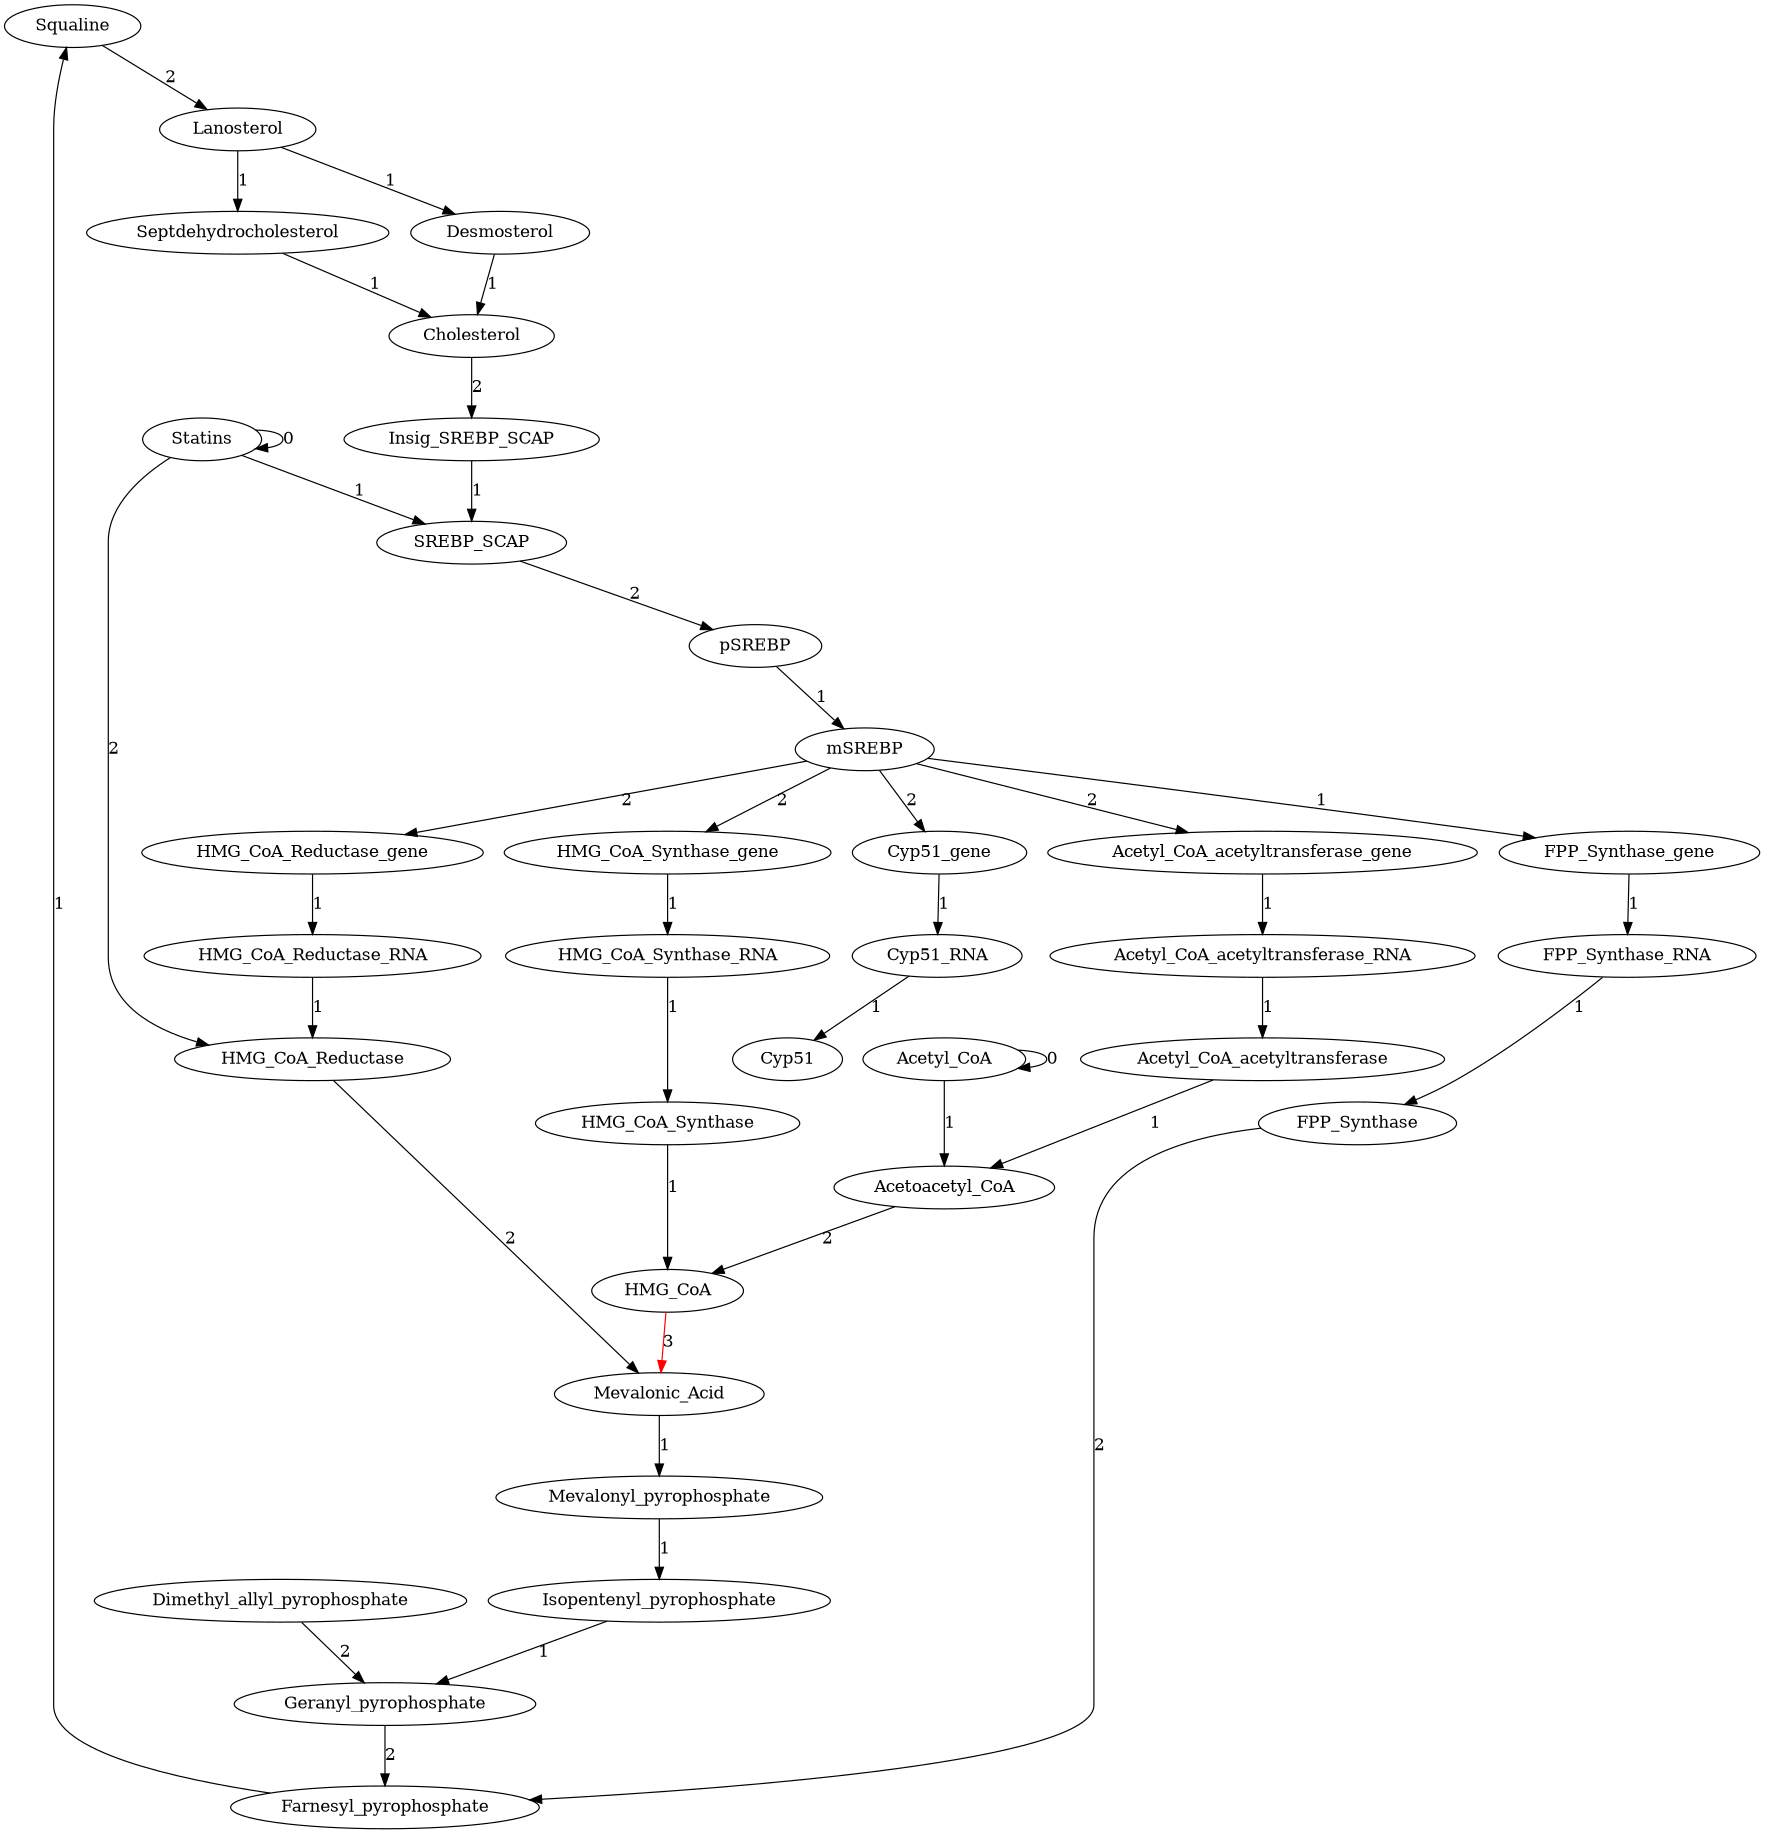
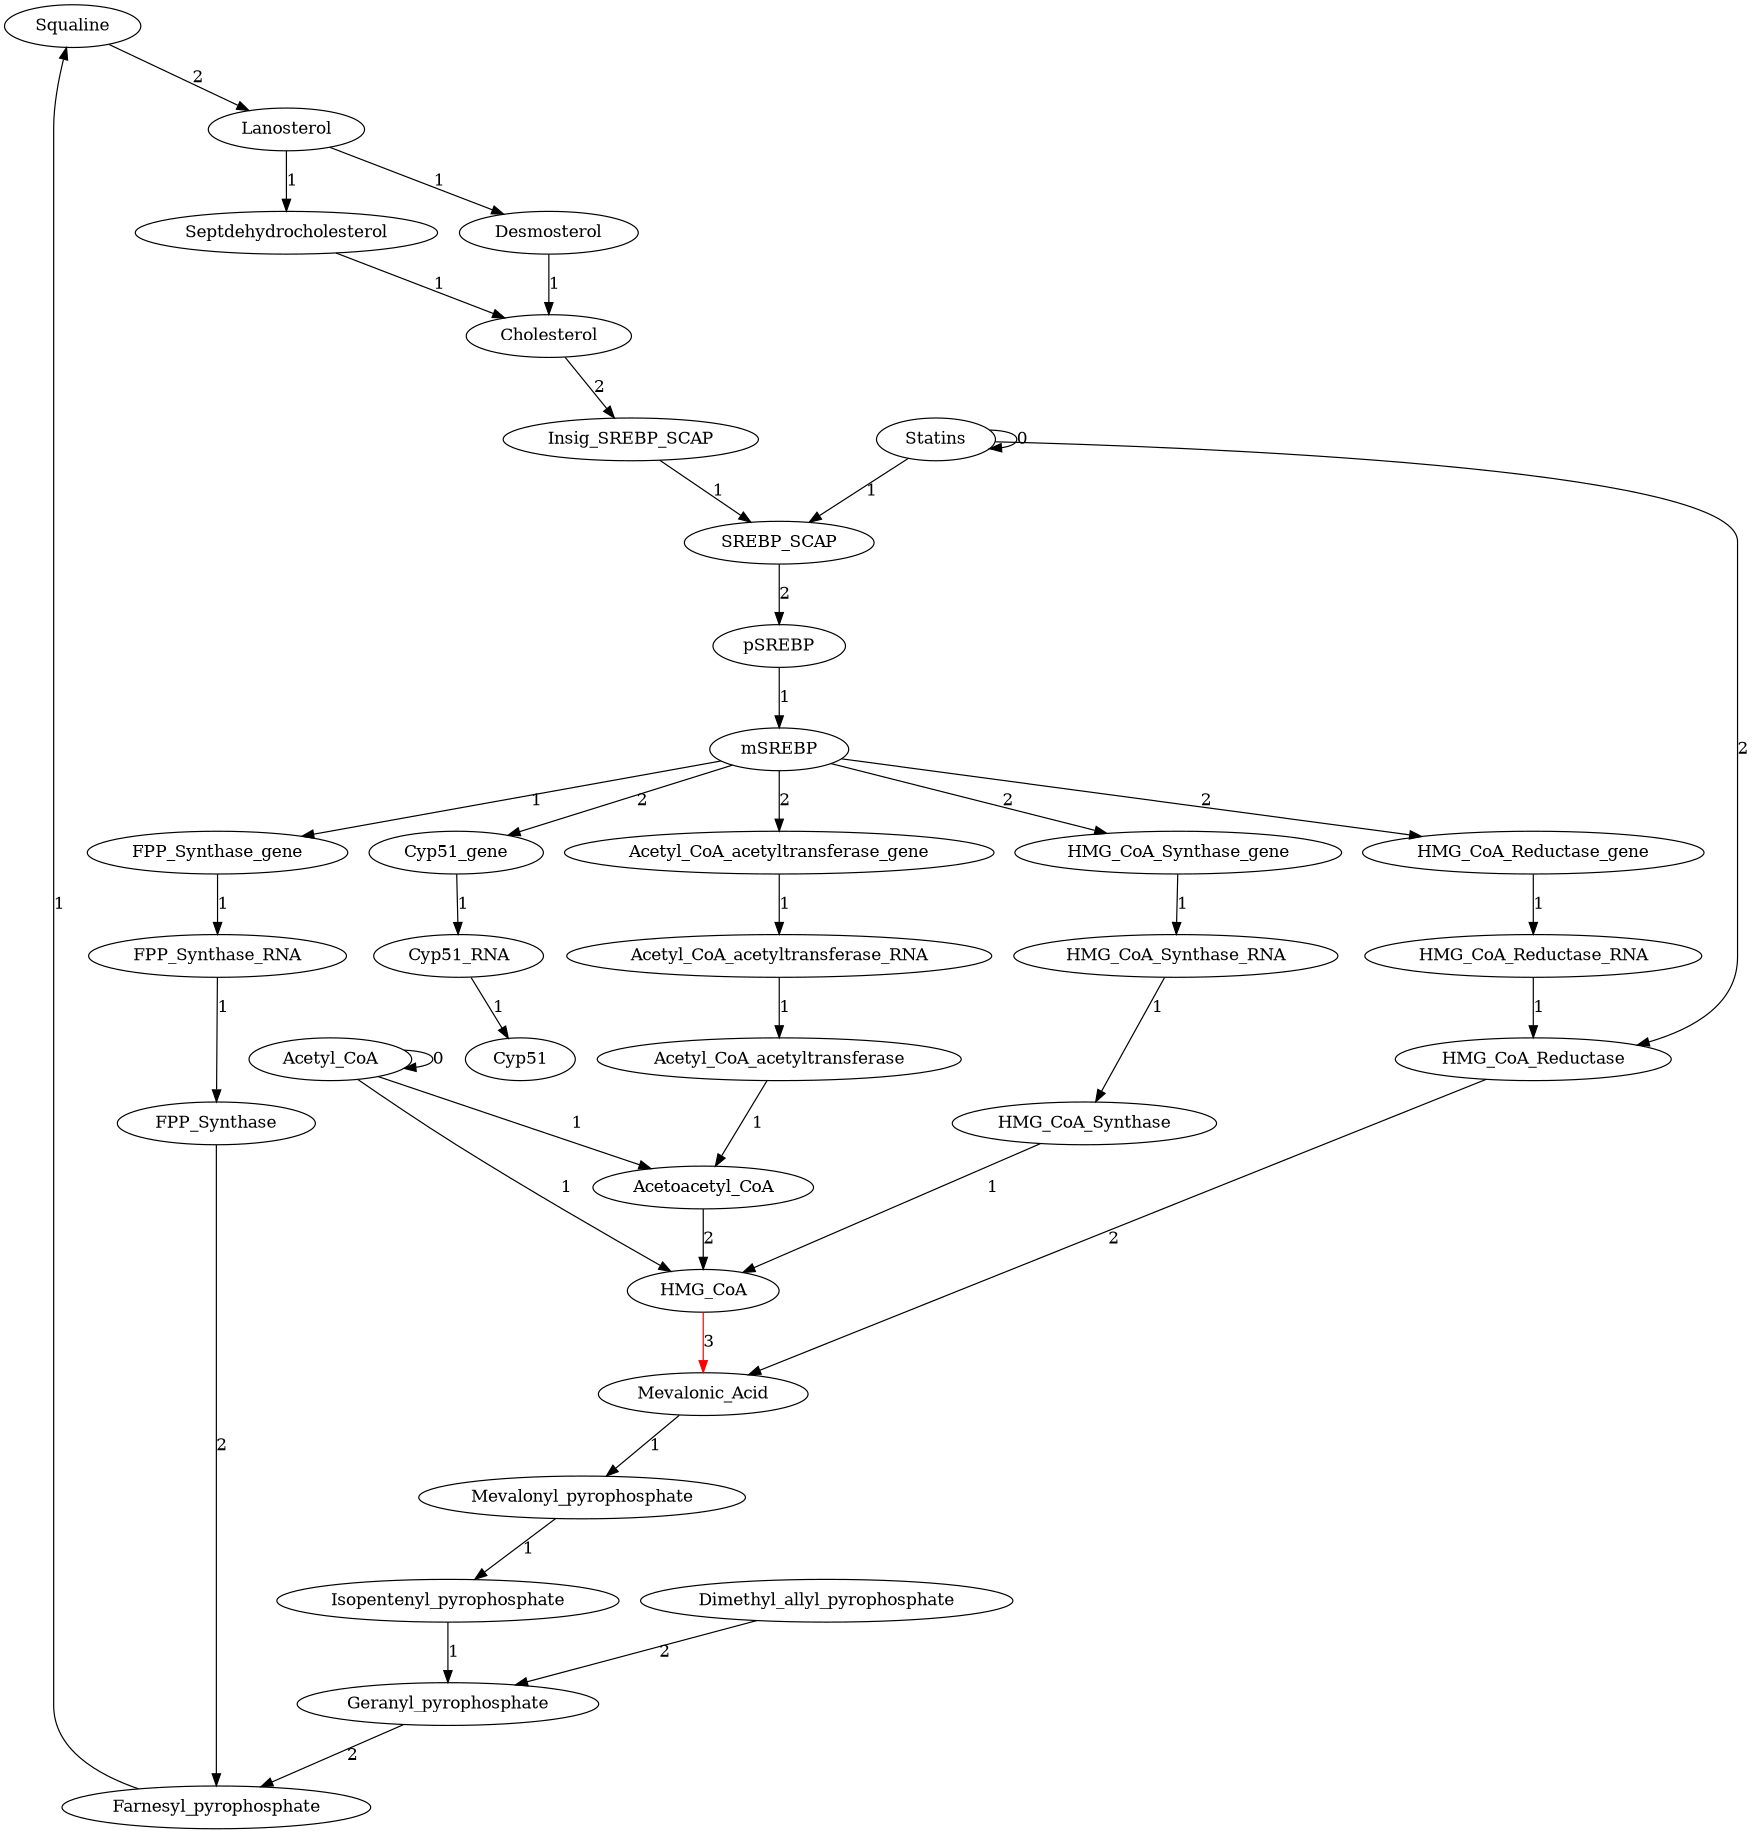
none -> (507, 1176)
